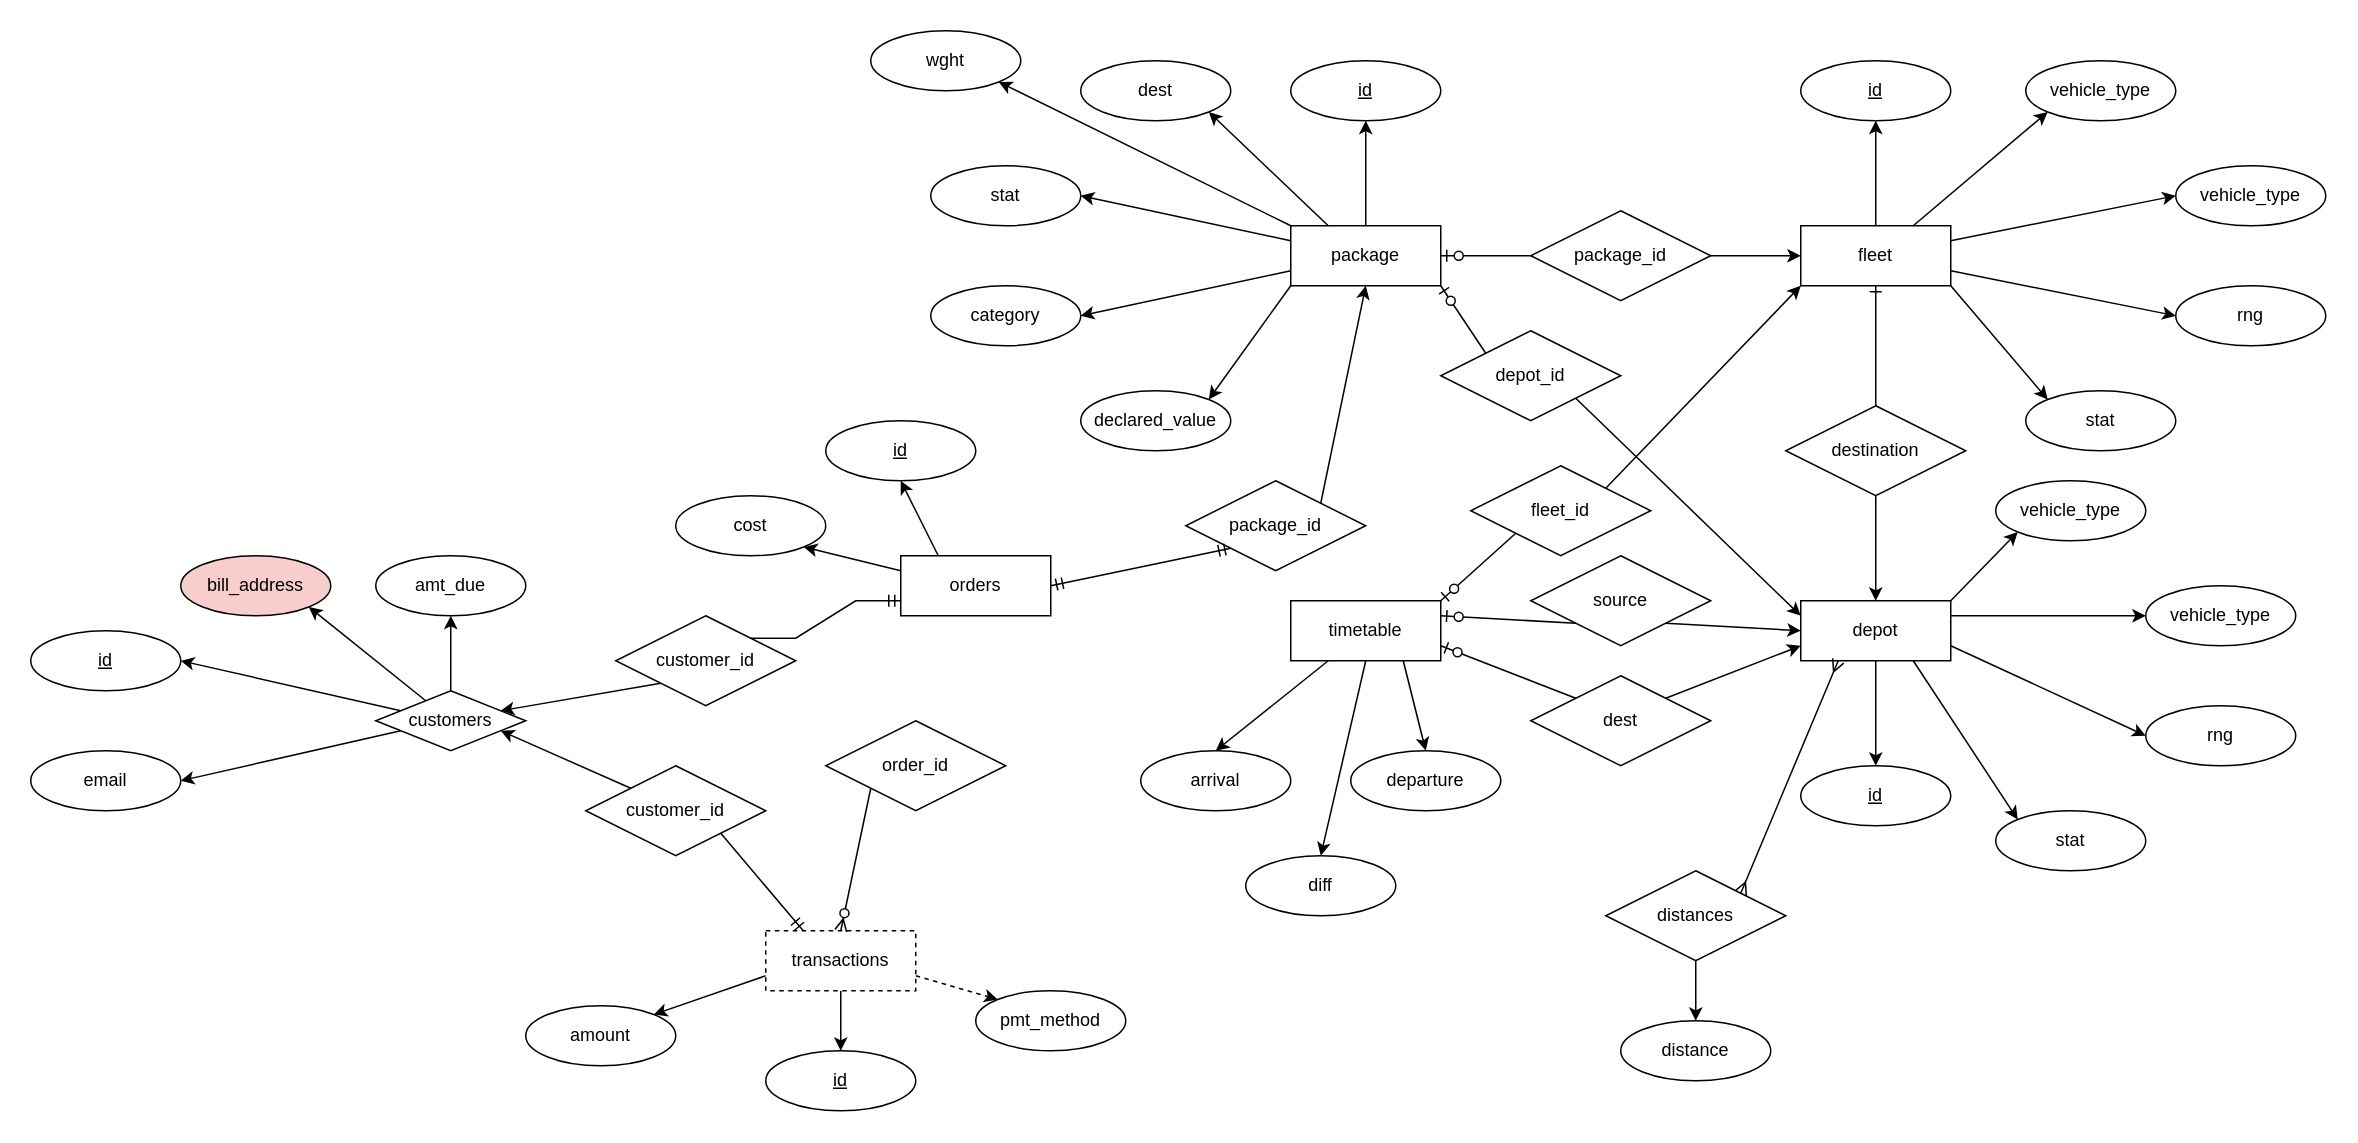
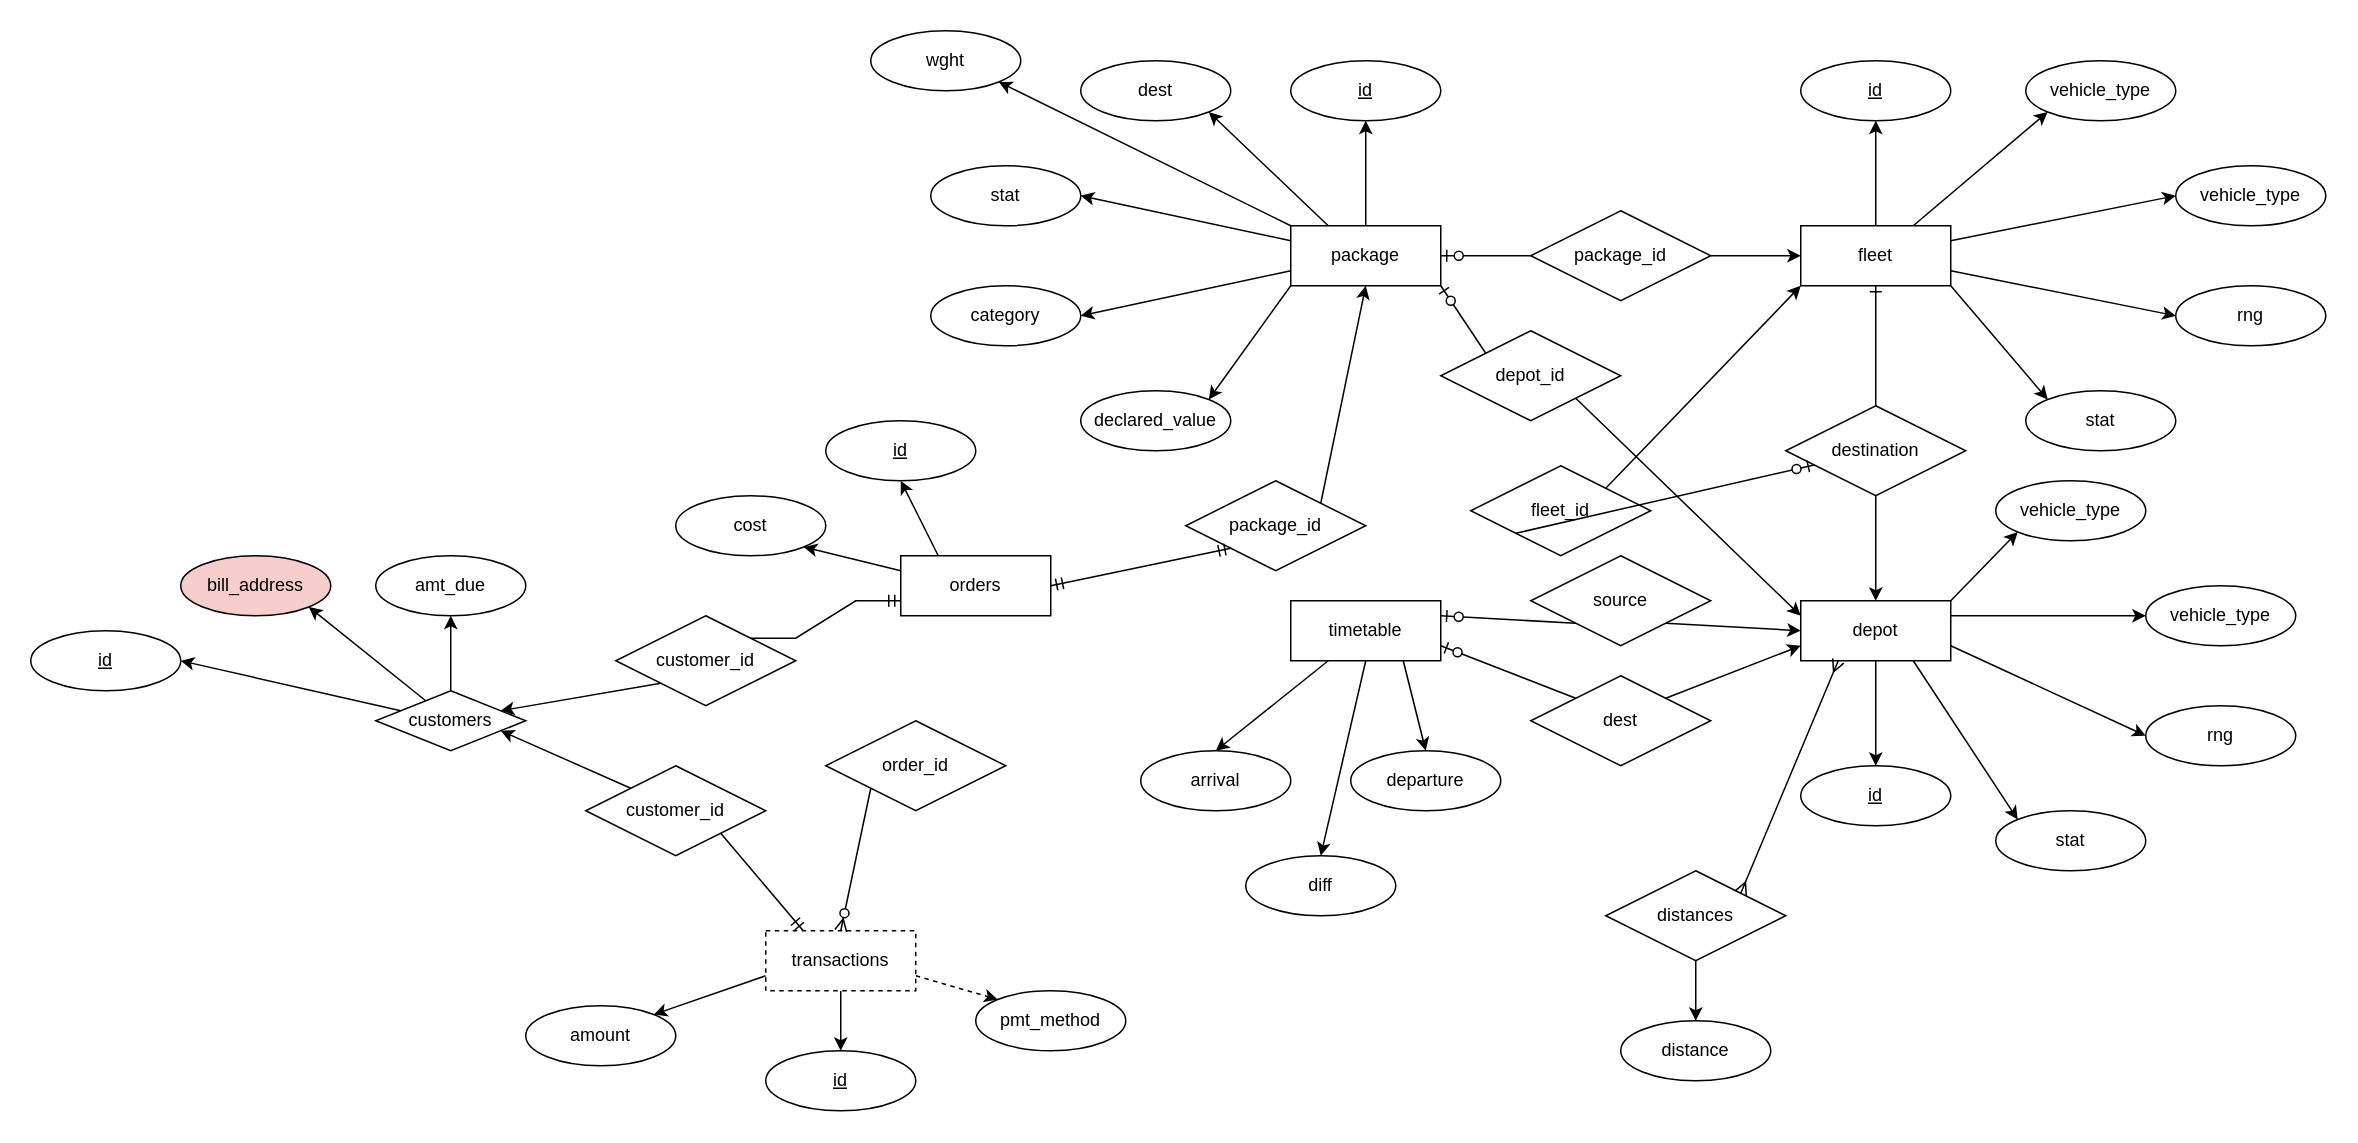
(1478, 567) -> (1665, 499)
(295, 755) -> none
(106, 781) -> none
